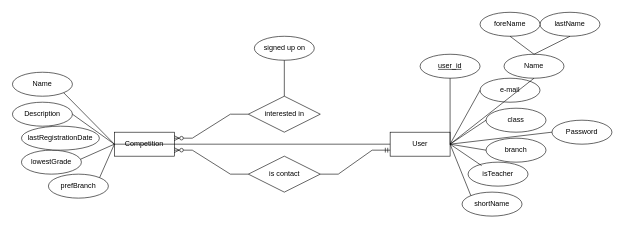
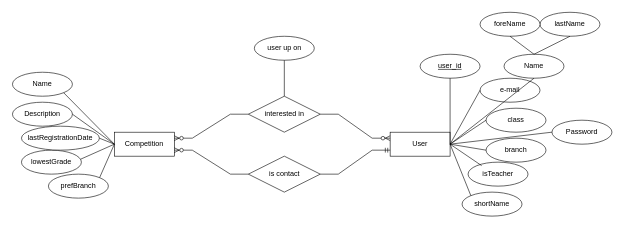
(285, 48) -> (285, 48)
none -> (355, 126)
(253, 144) -> (104, 140)
